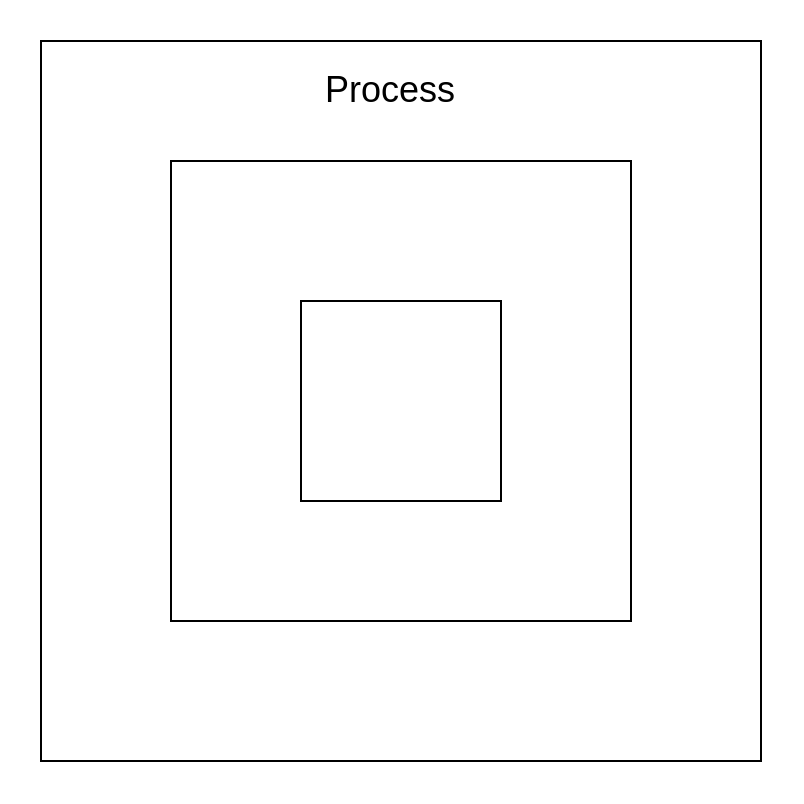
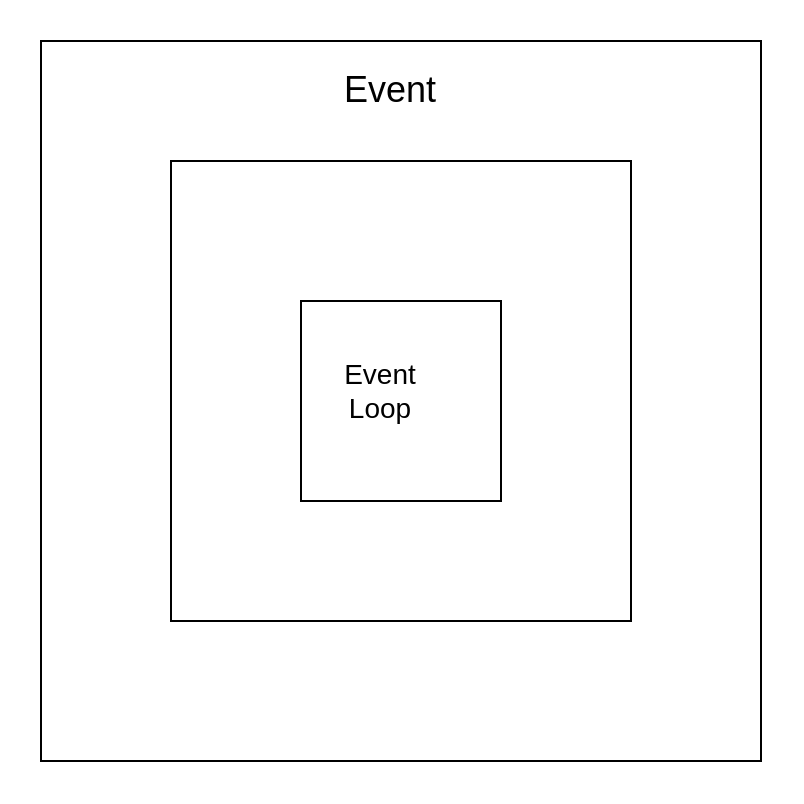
(391, 91) -> (391, 91)
none -> (381, 391)
